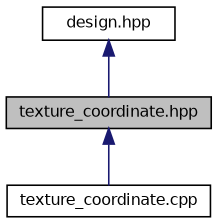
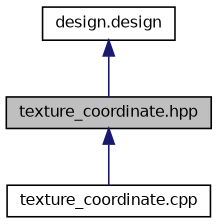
(109, 24) -> (109, 24)
